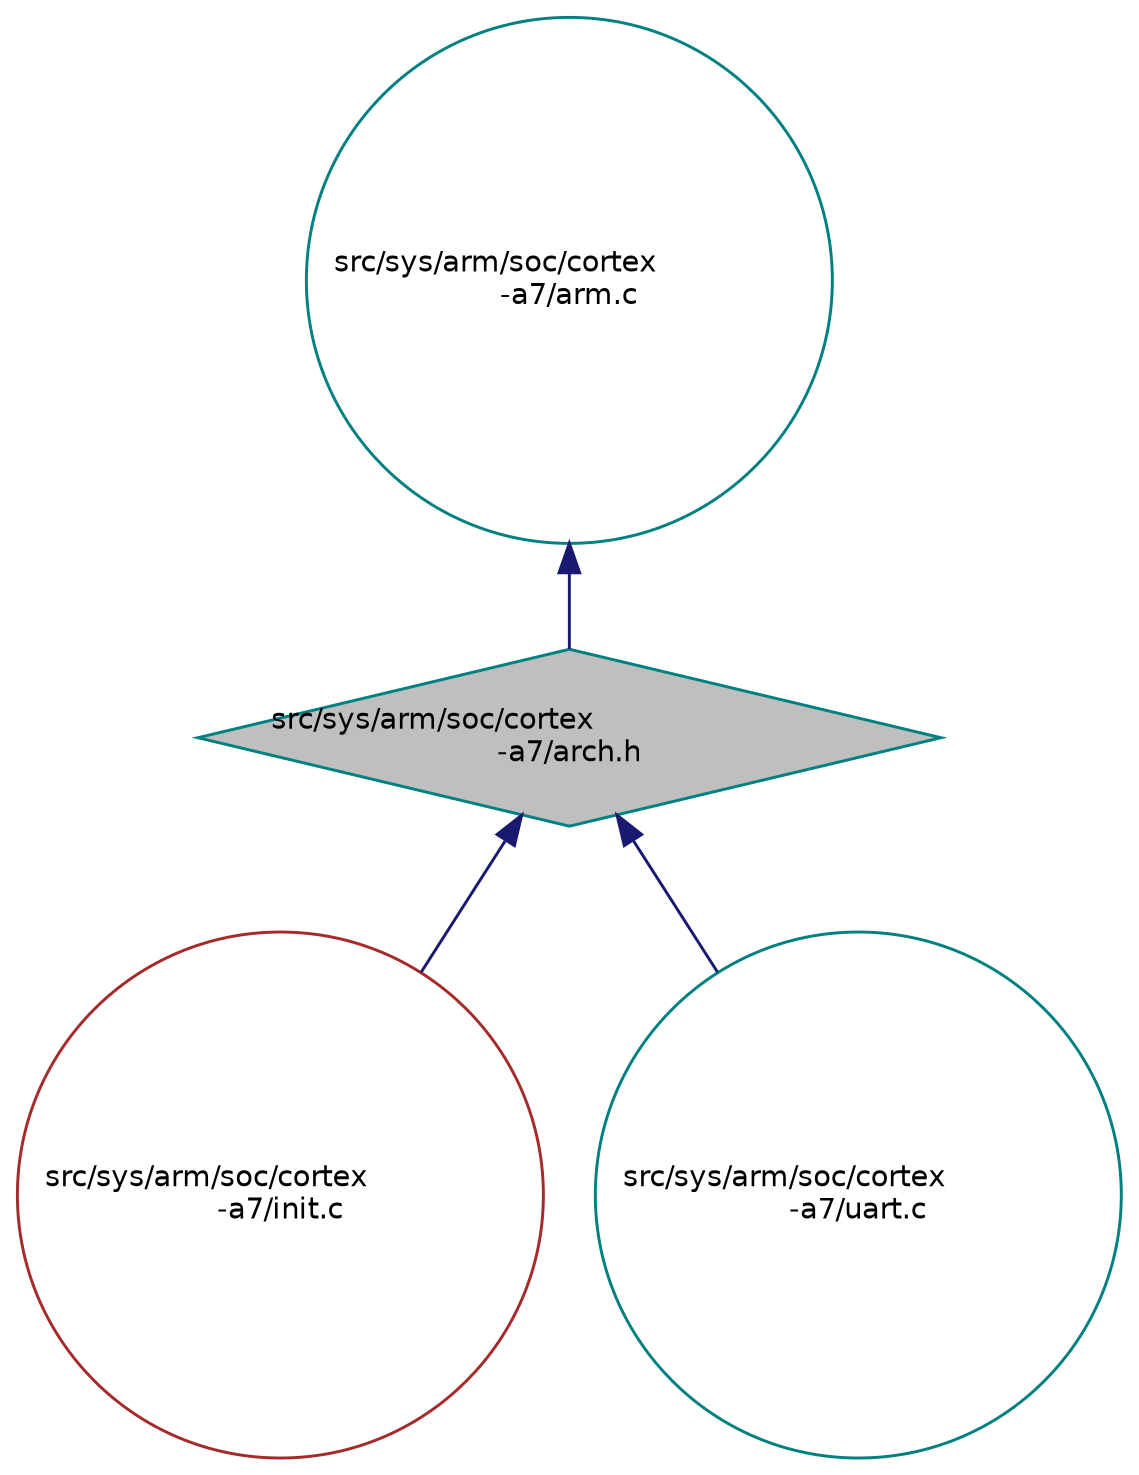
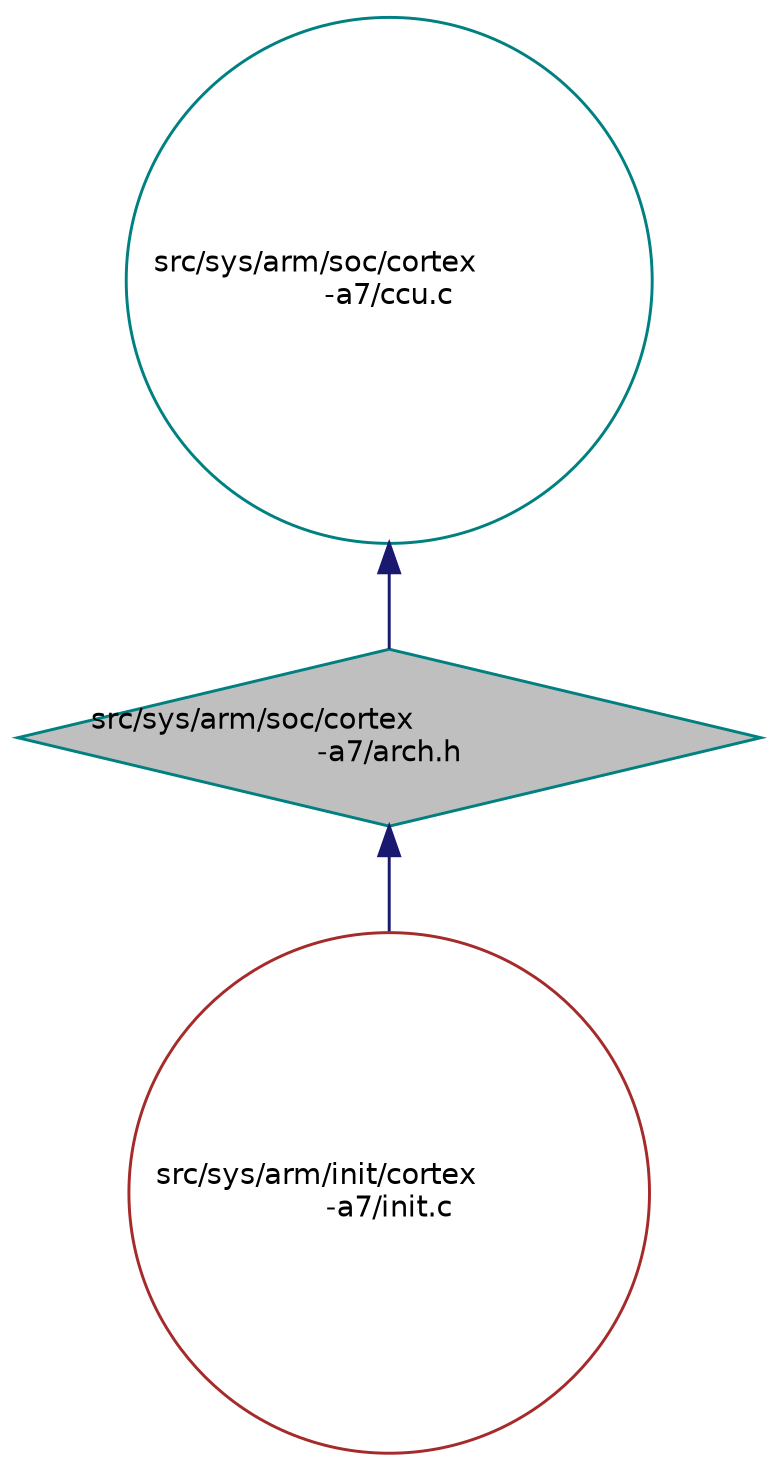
(569, 280) -> (389, 280)
(280, 1195) -> (389, 1193)
(858, 1195) -> none
